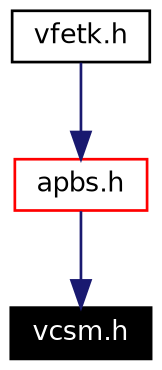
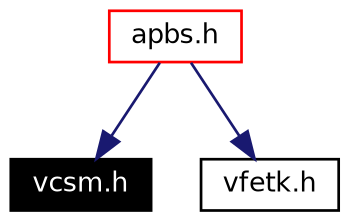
(81, 97) -> (215, 99)
